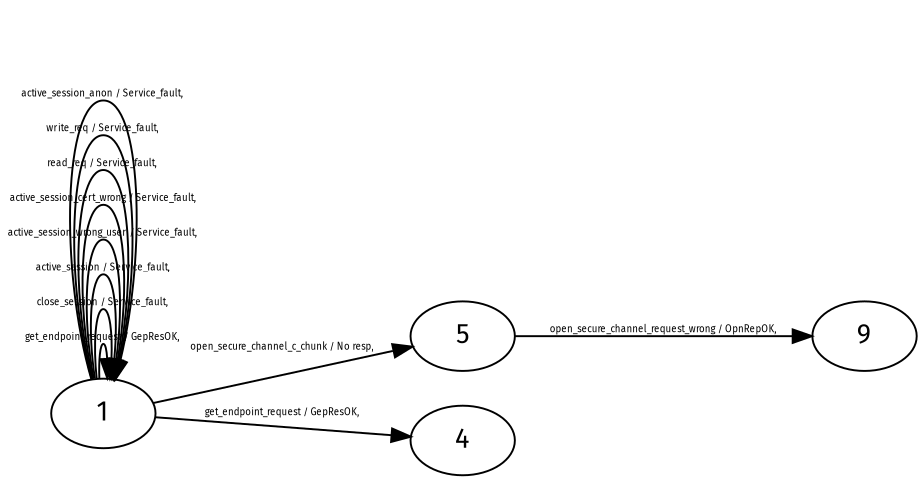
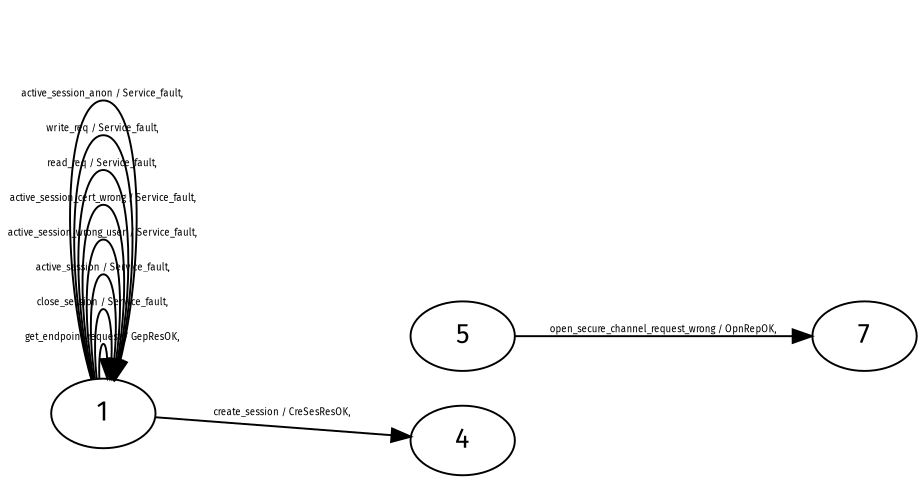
(865, 336) -> (865, 336)
(273, 377) -> none
(283, 413) -> (283, 413)
